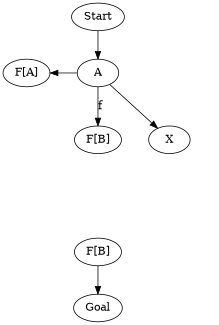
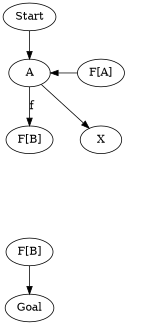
(68, 73) -> (68, 73)
